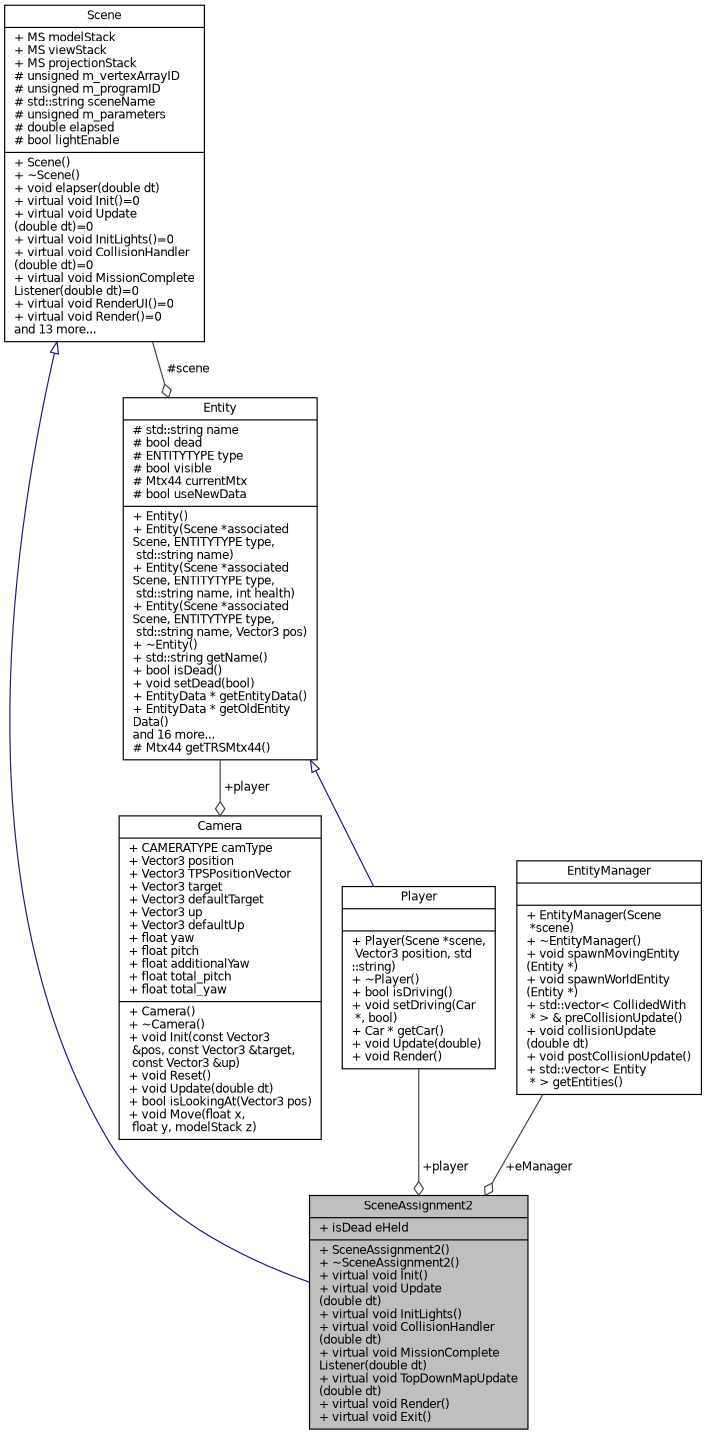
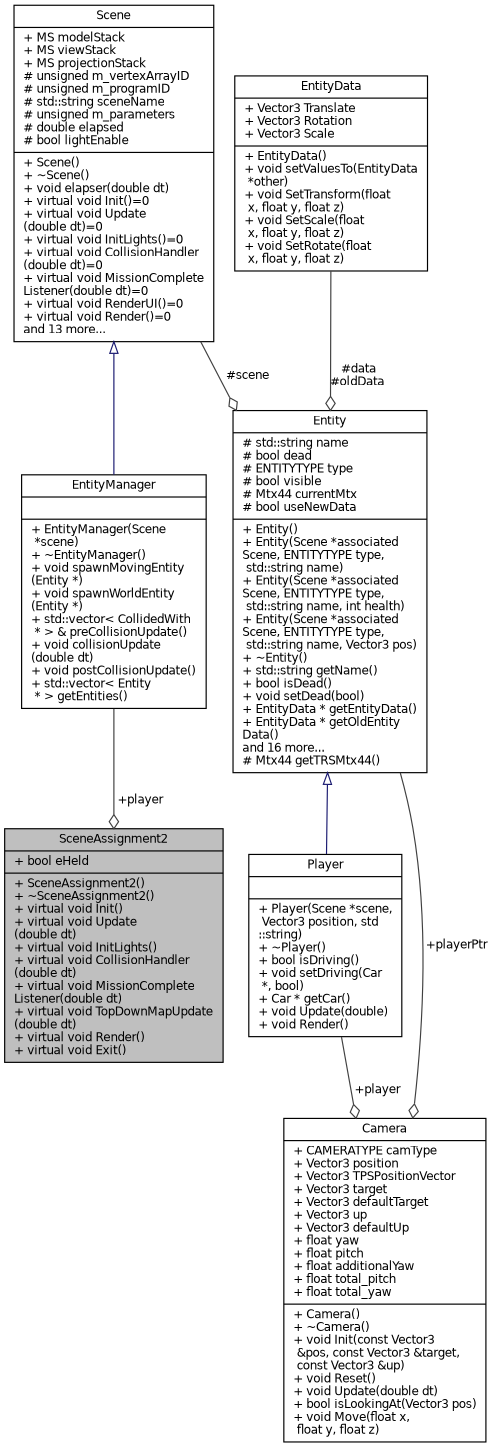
none -> (331, 173)
(245, 788) -> (455, 946)
(22, 878) -> (114, 414)
(419, 1125) -> (348, 1071)
(193, 1128) -> (336, 1430)
(537, 1167) -> (139, 801)
(364, 1228) -> (51, 861)
